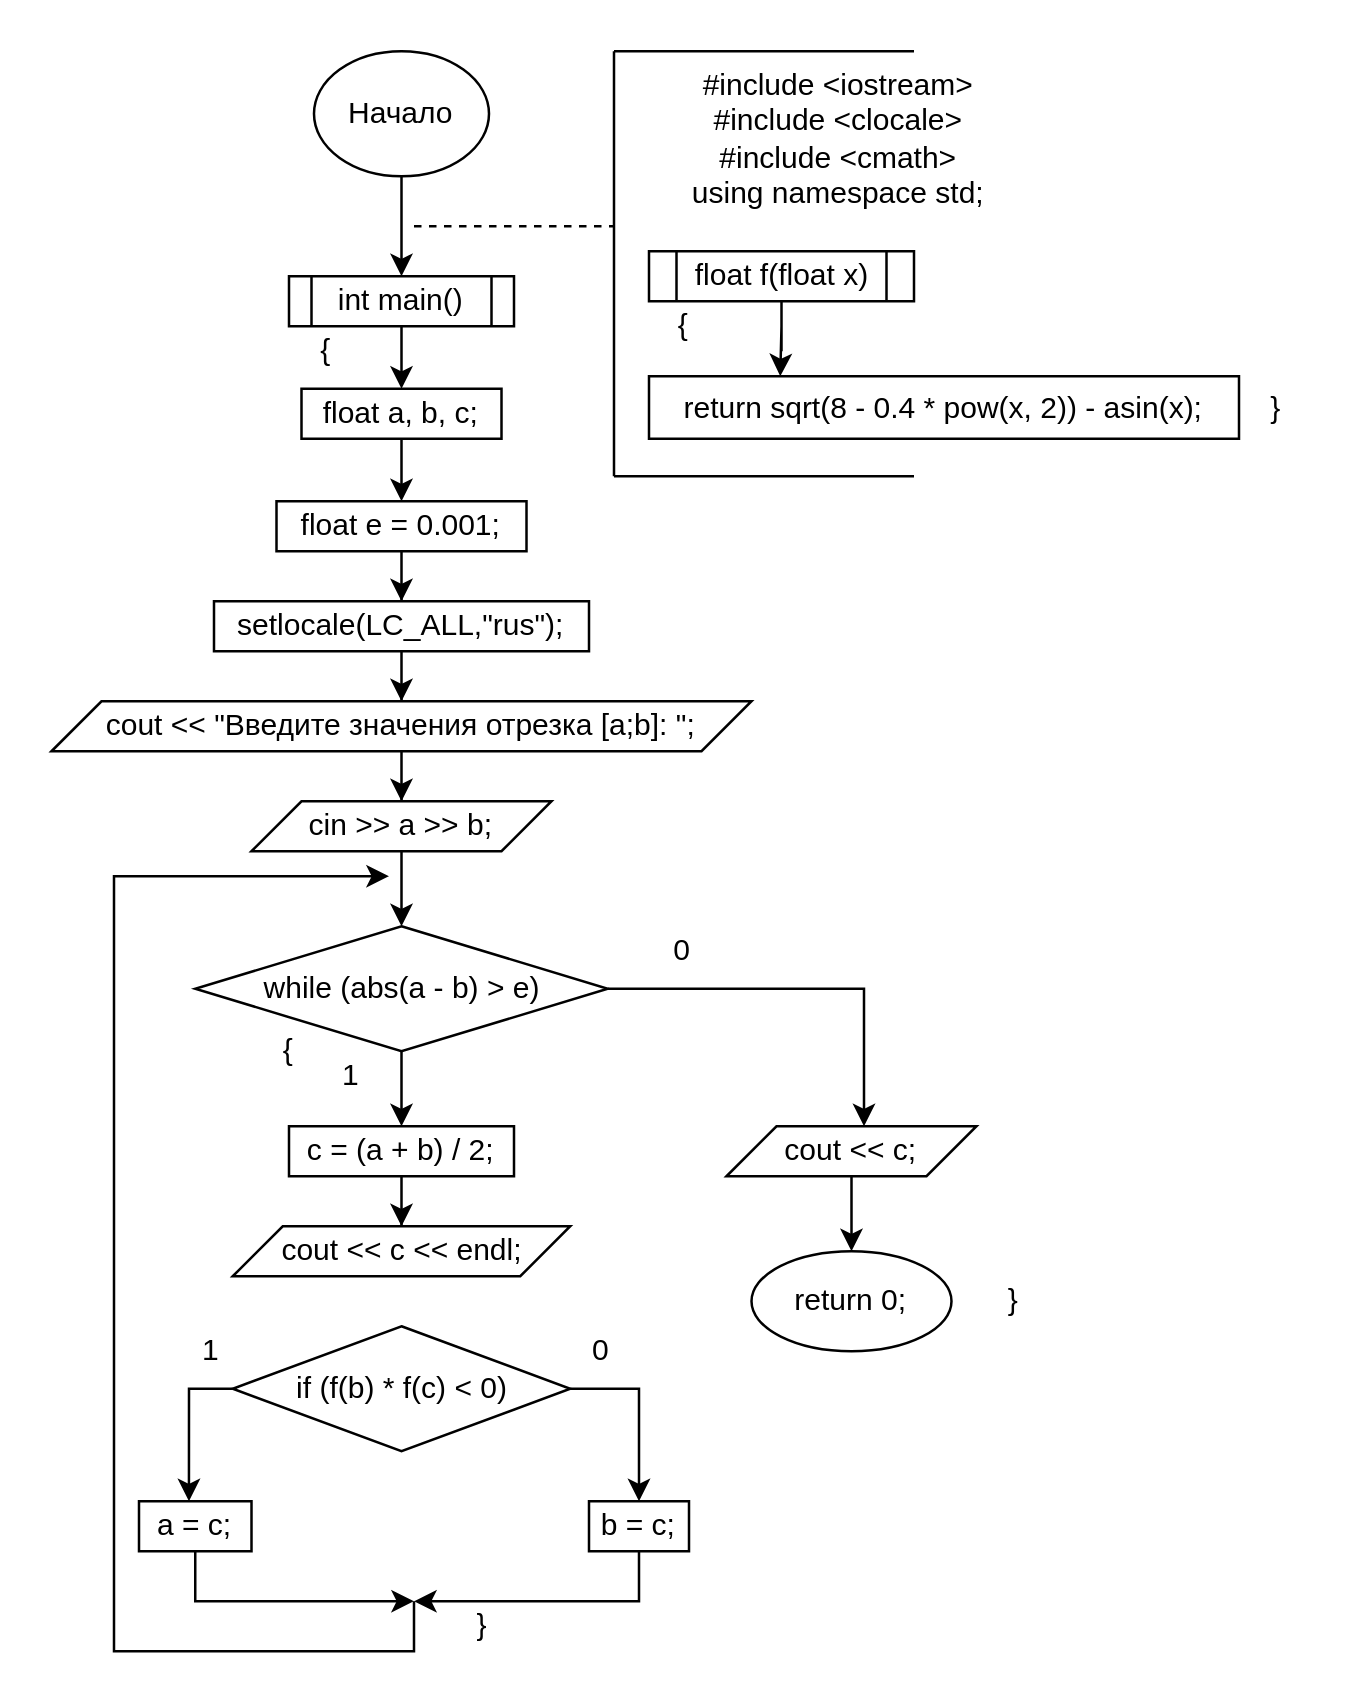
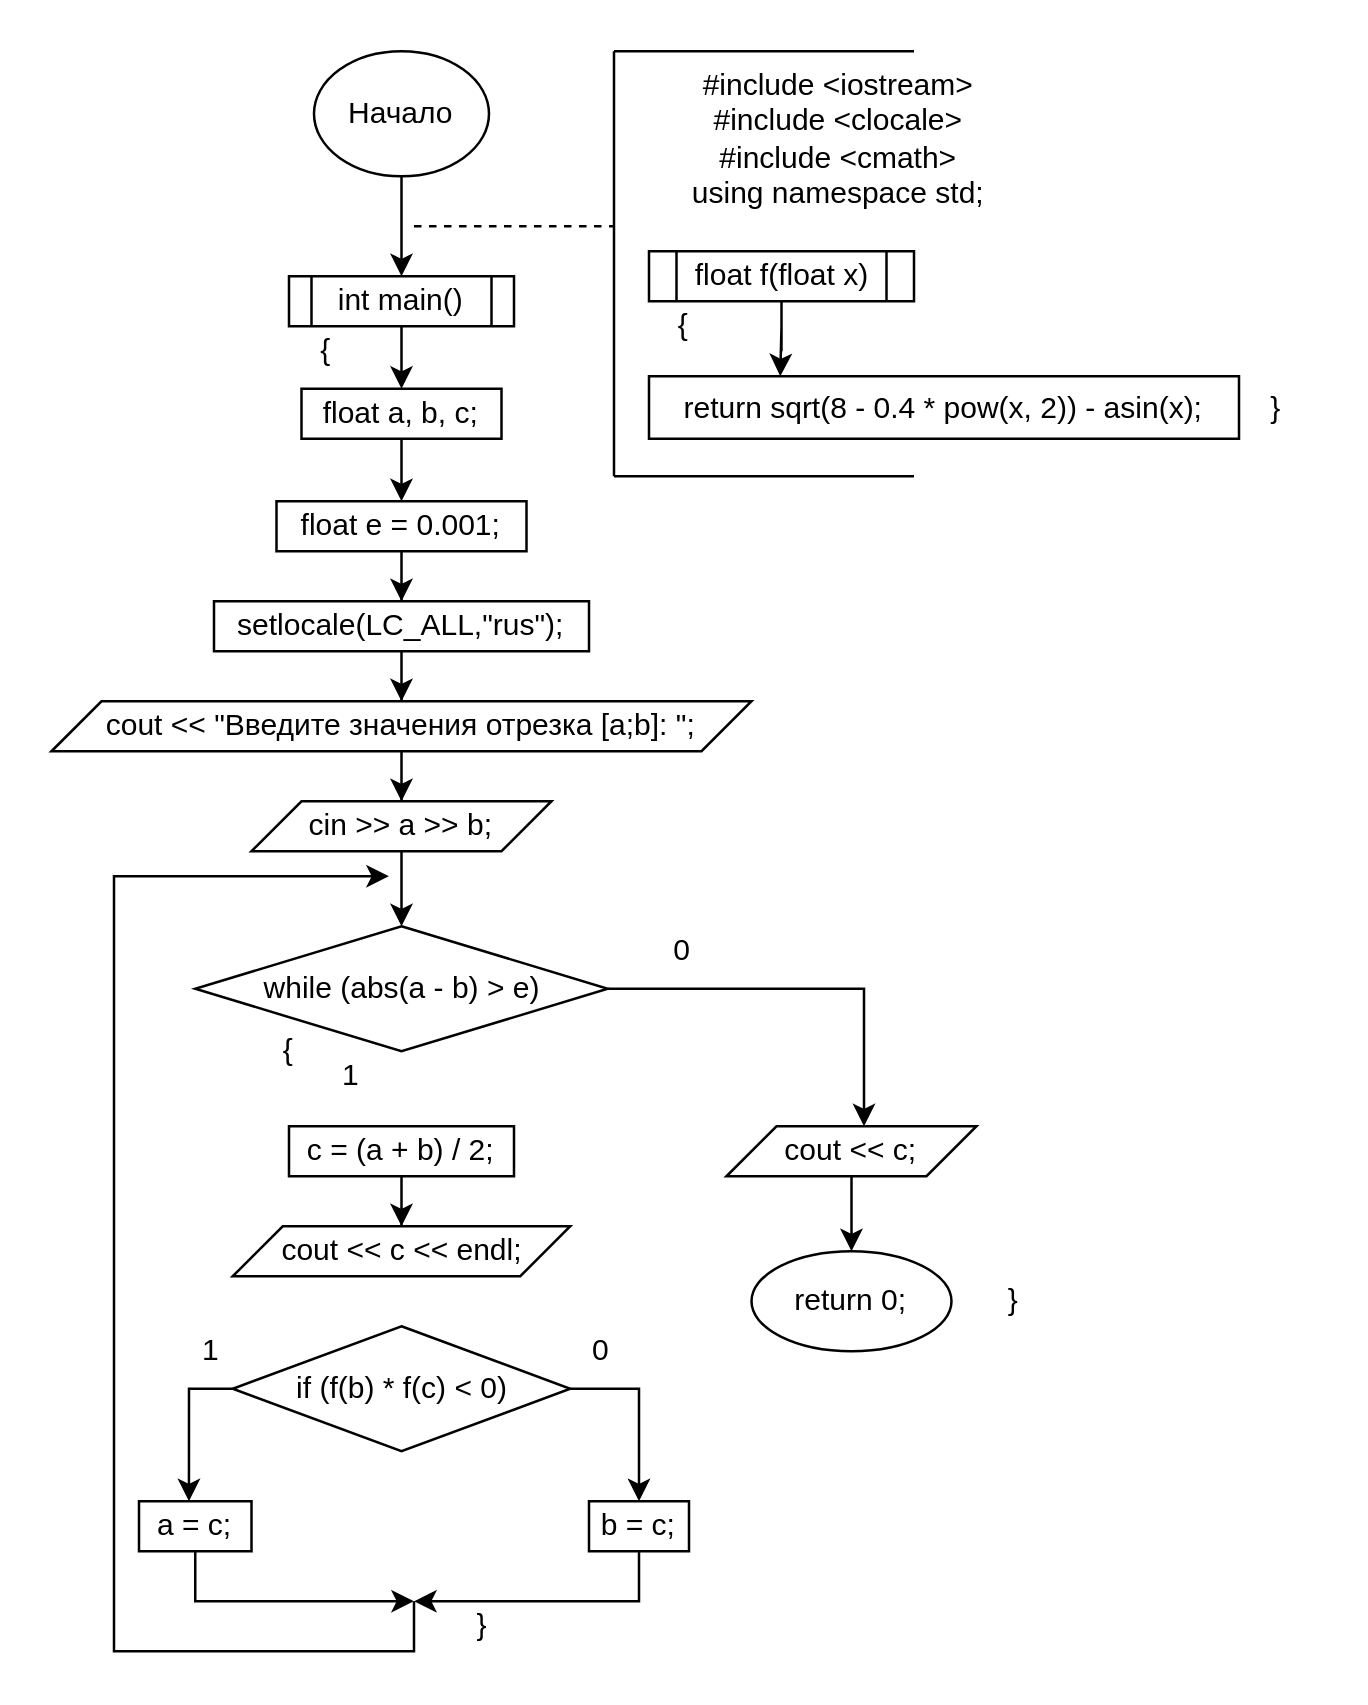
(401, 1097) -> none
